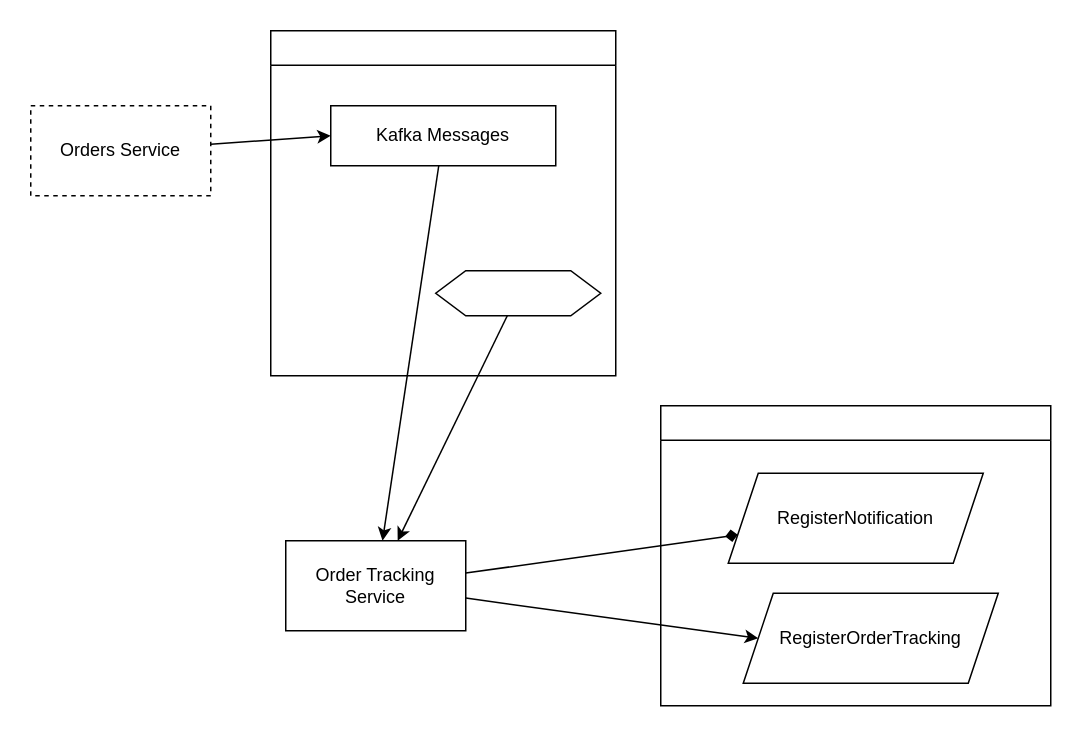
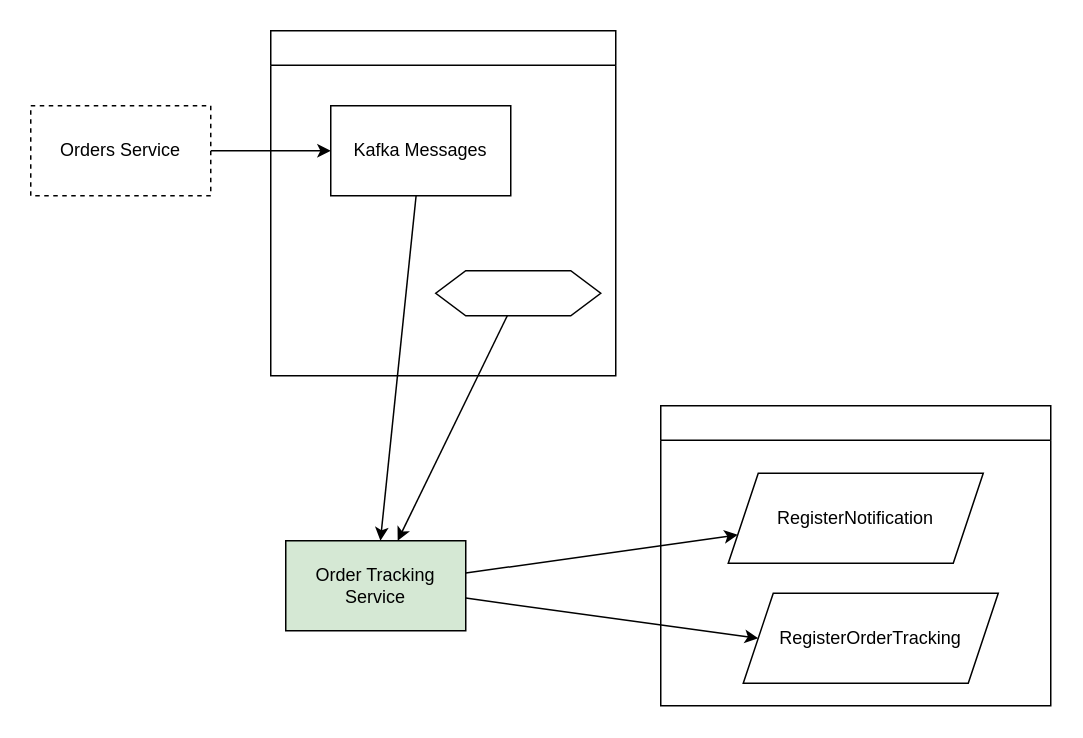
(443, 49) -> (443, 49)
(443, 136) -> (421, 151)
(725, 537) -> (726, 536)
(376, 586) -> (376, 586)
